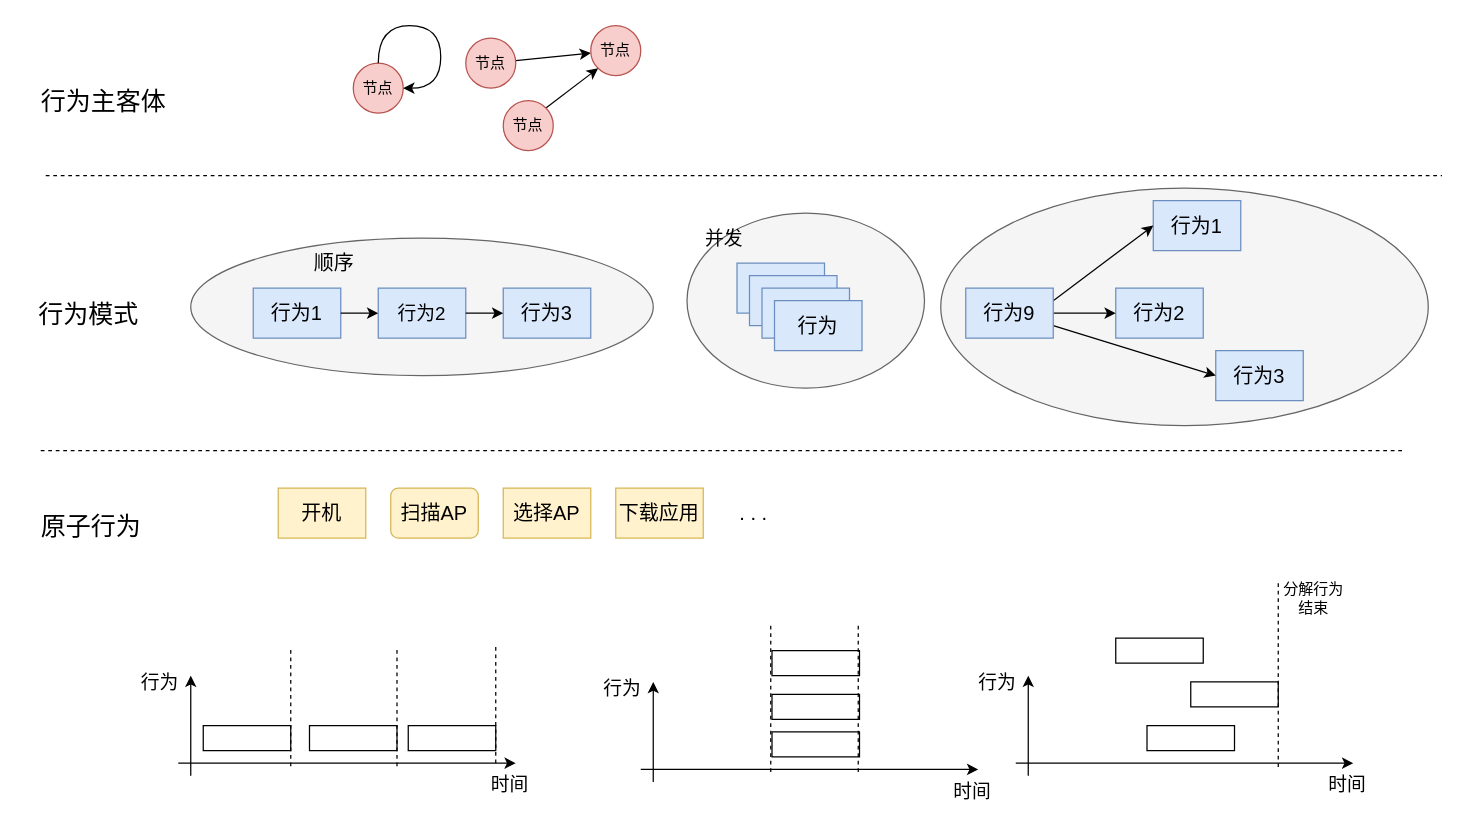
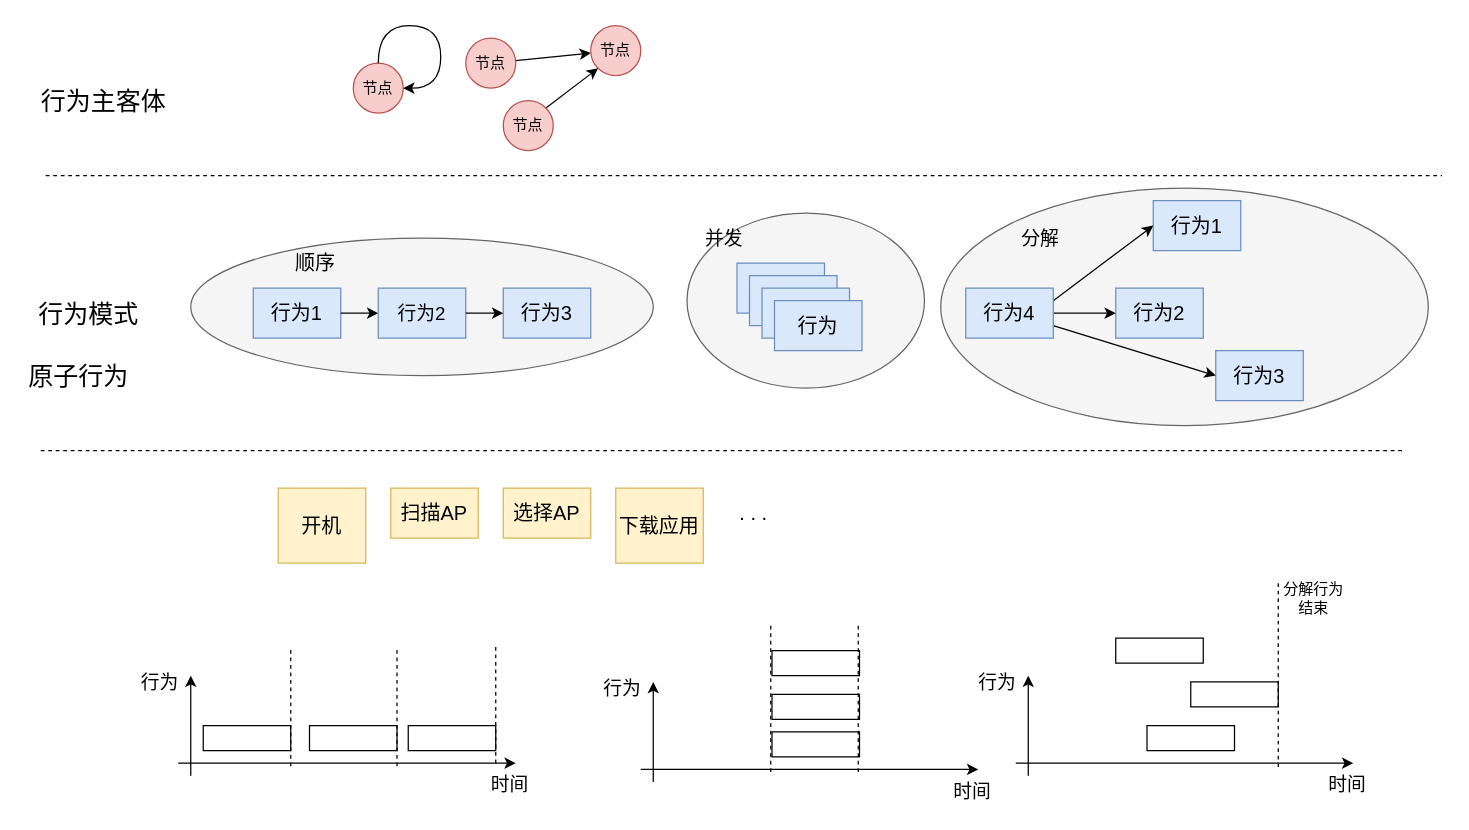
none -> (1041, 238)
(334, 263) -> (316, 263)
(1009, 313) -> (1009, 313)
(322, 513) -> (322, 526)
(434, 513) -> (434, 513)
(659, 513) -> (659, 526)
(91, 526) -> (78, 376)
